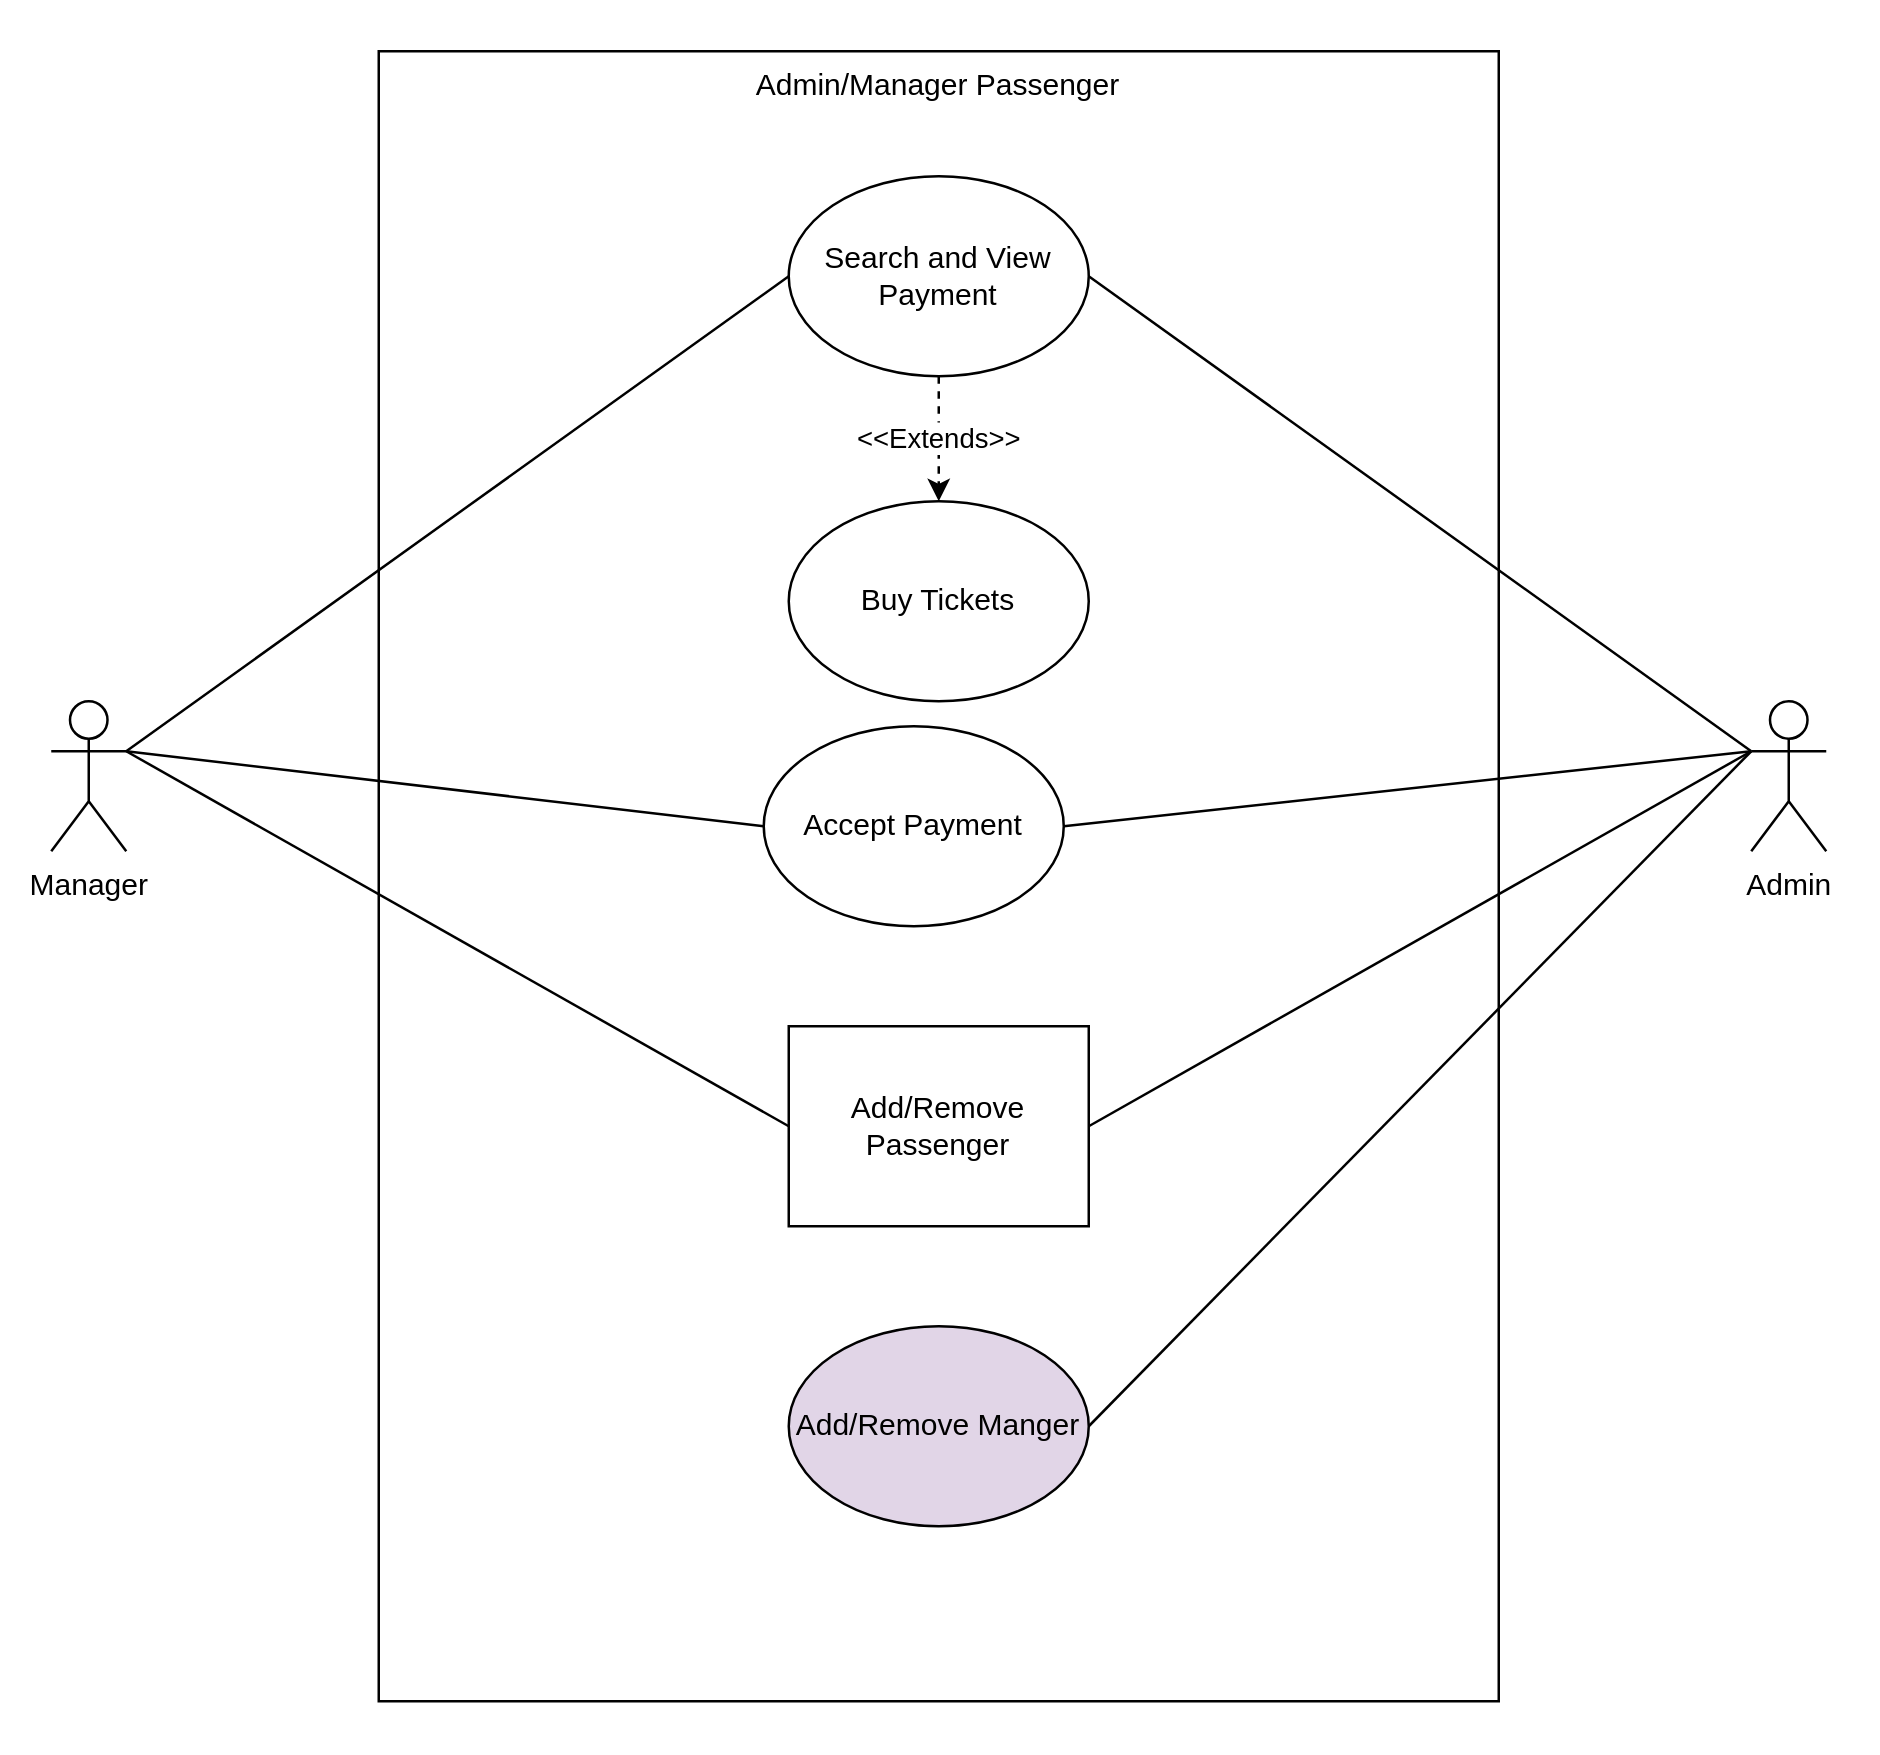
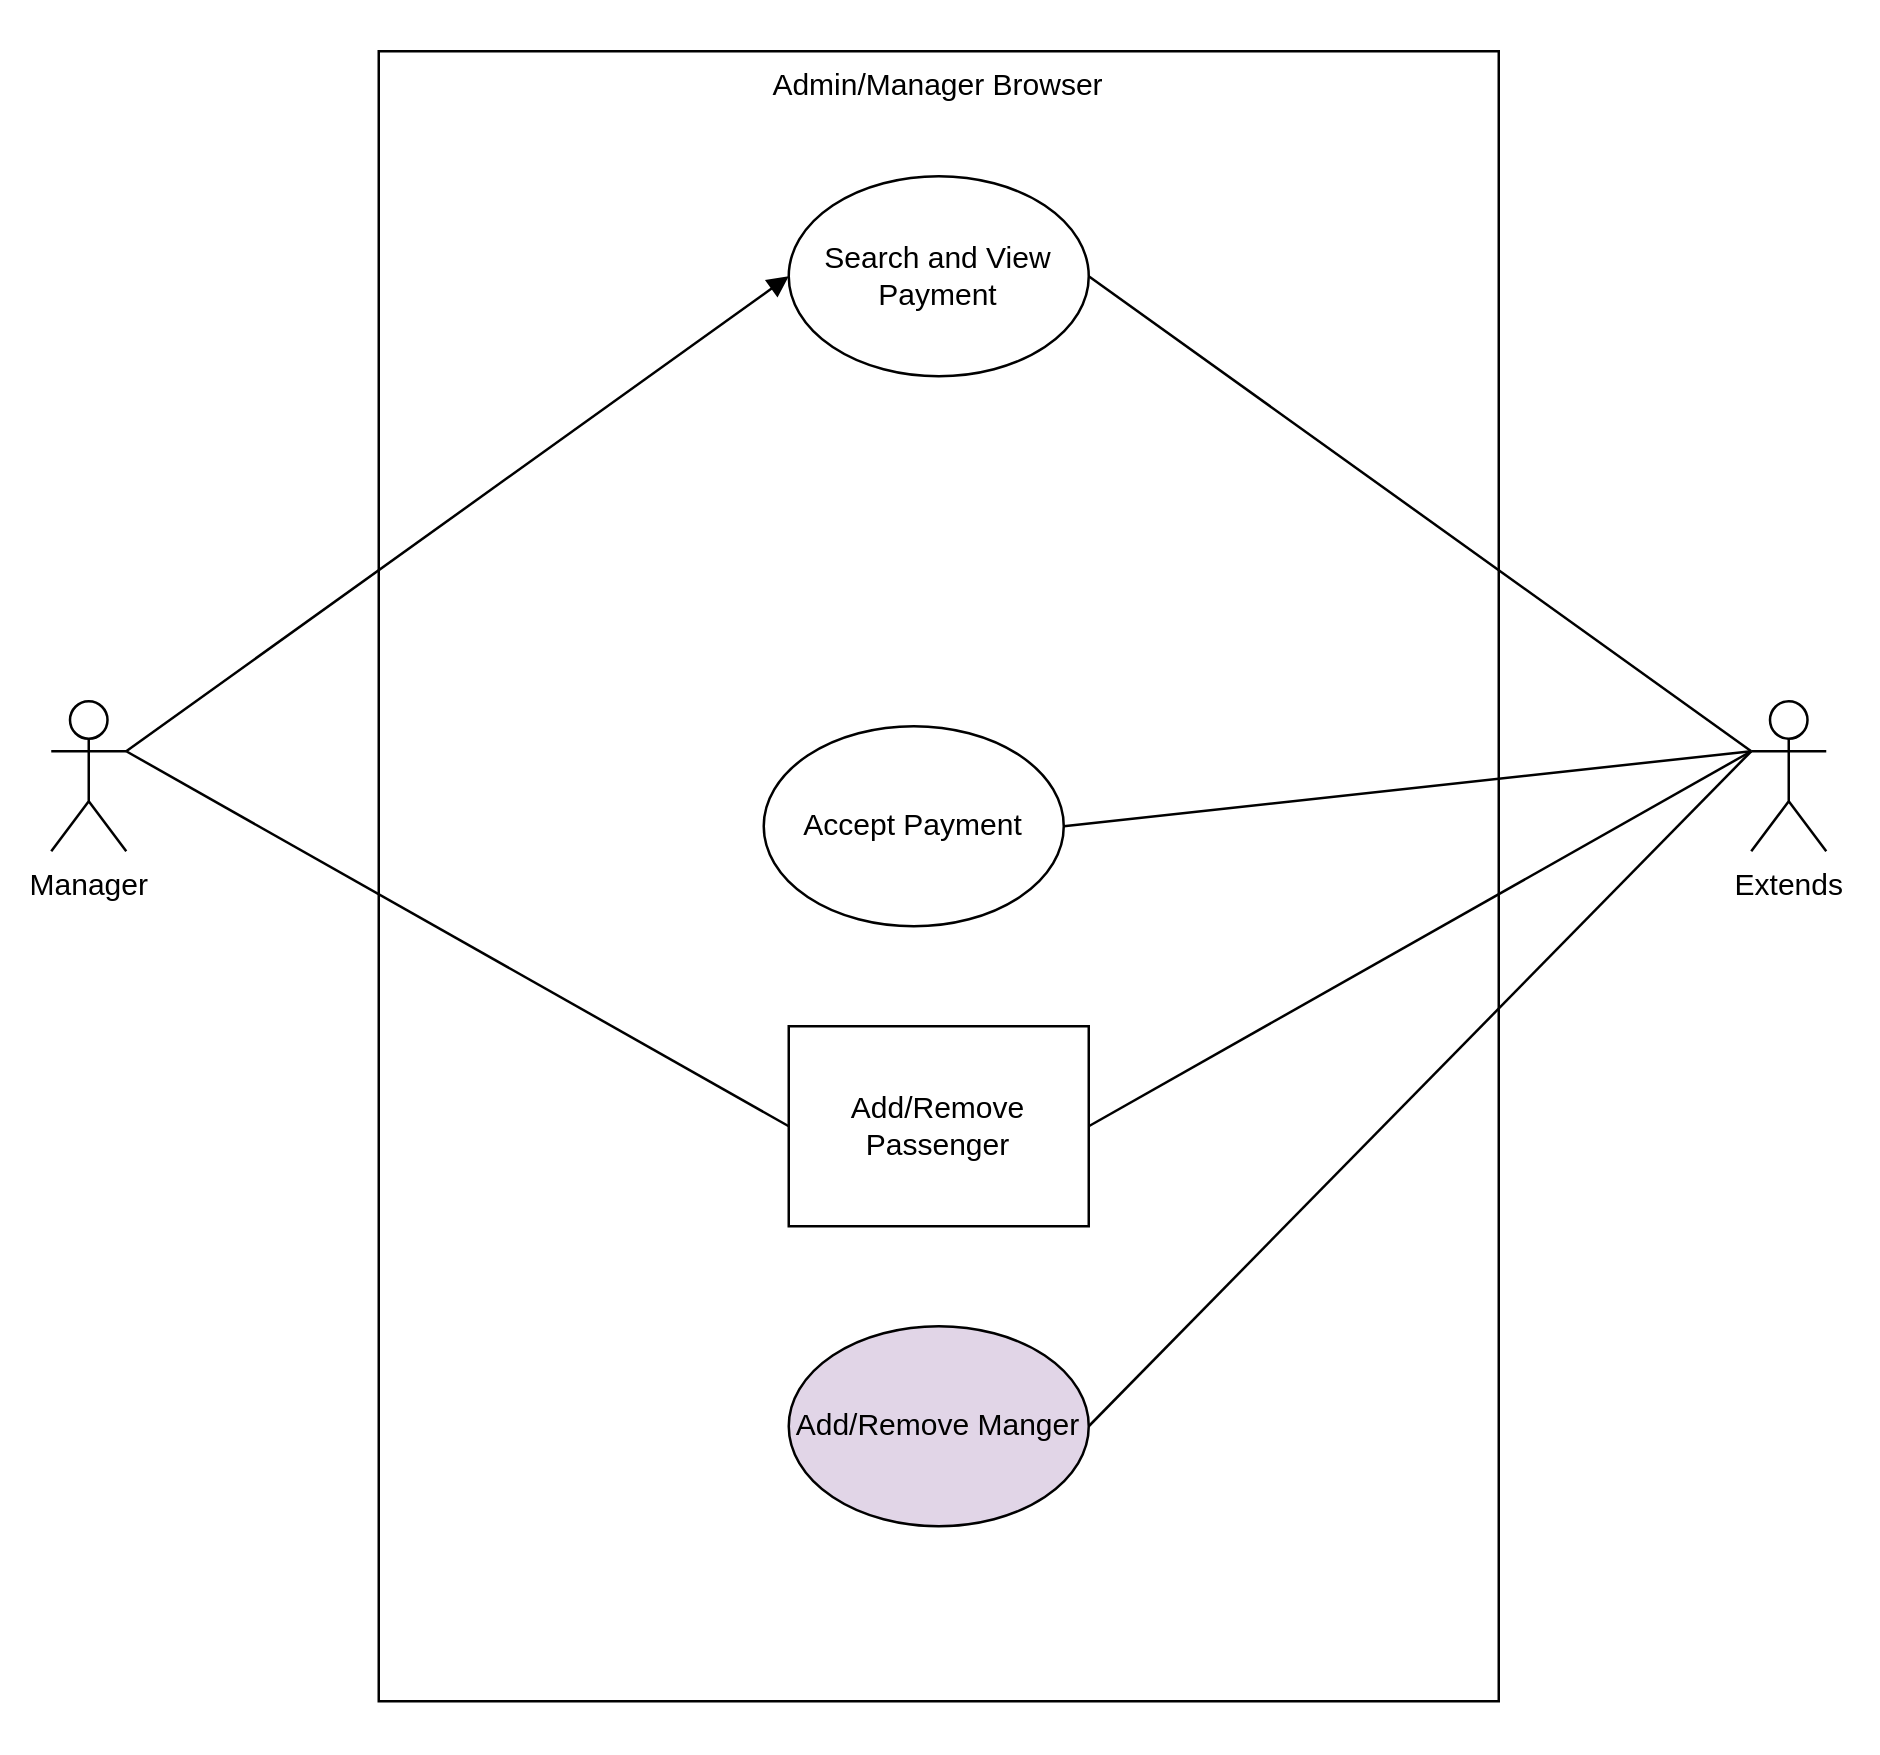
(939, 87) -> (939, 87)
(779, 283) -> (771, 289)
(939, 458) -> none
(939, 601) -> none
(449, 789) -> none
(1790, 887) -> (1790, 887)
